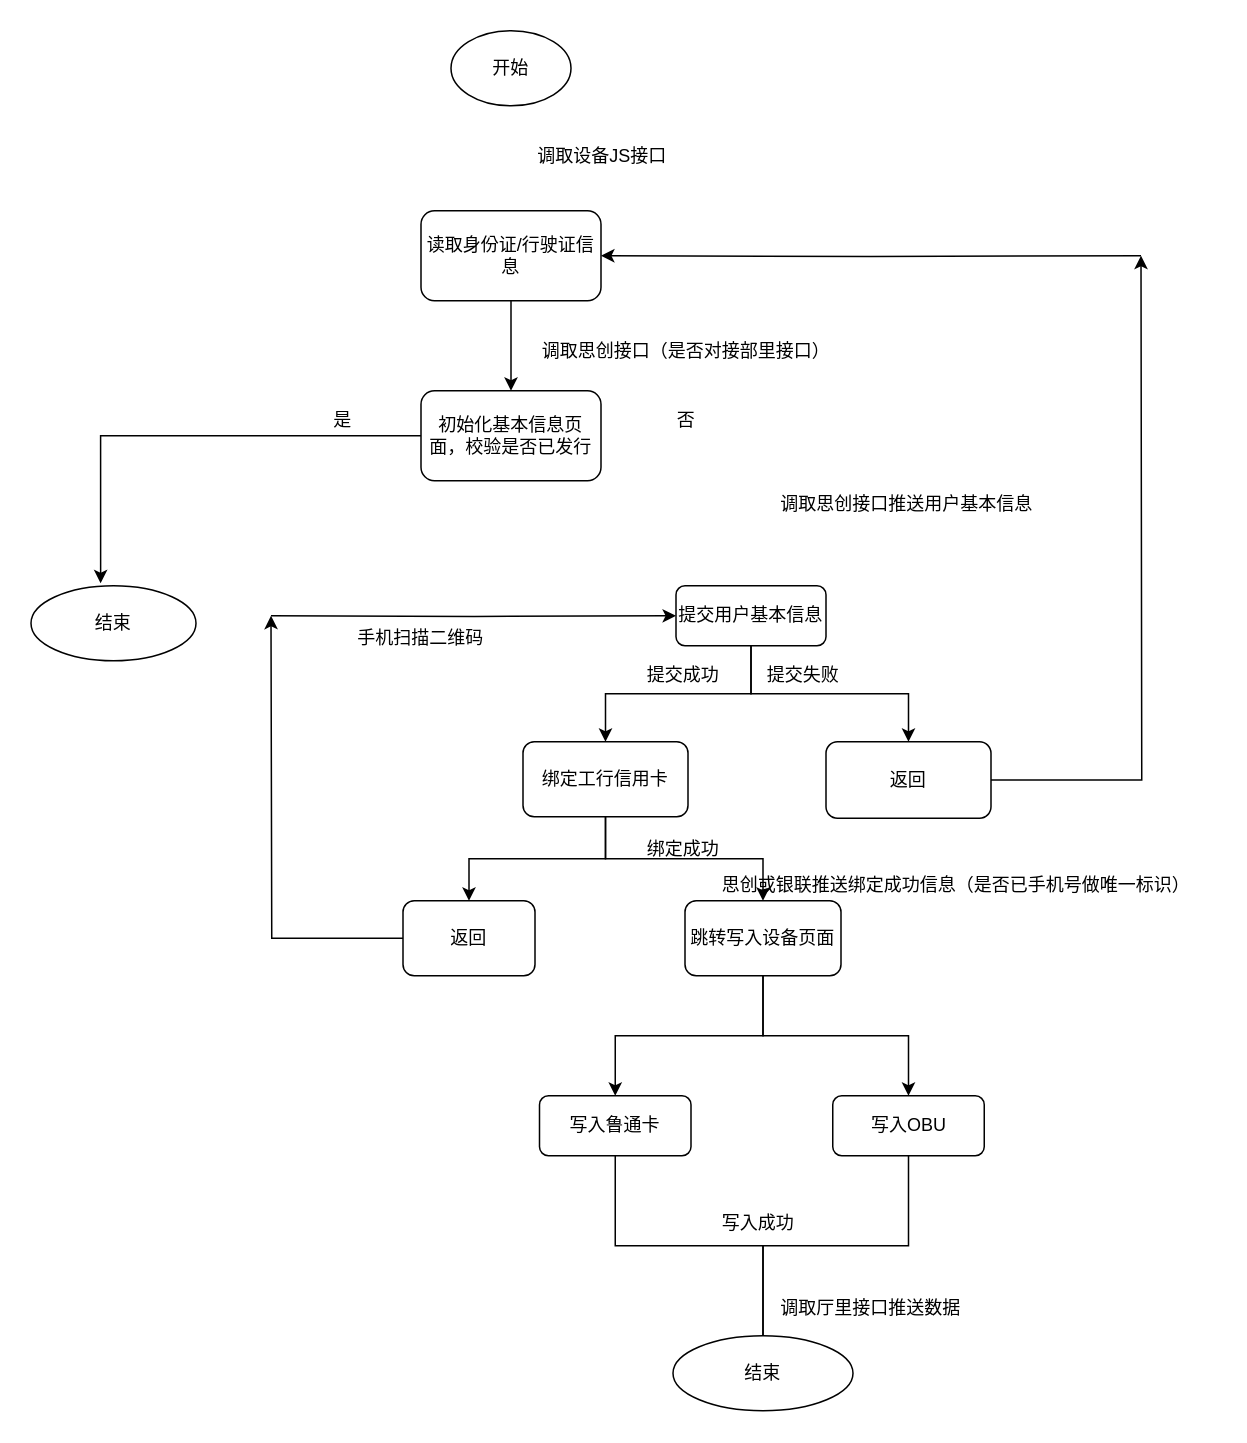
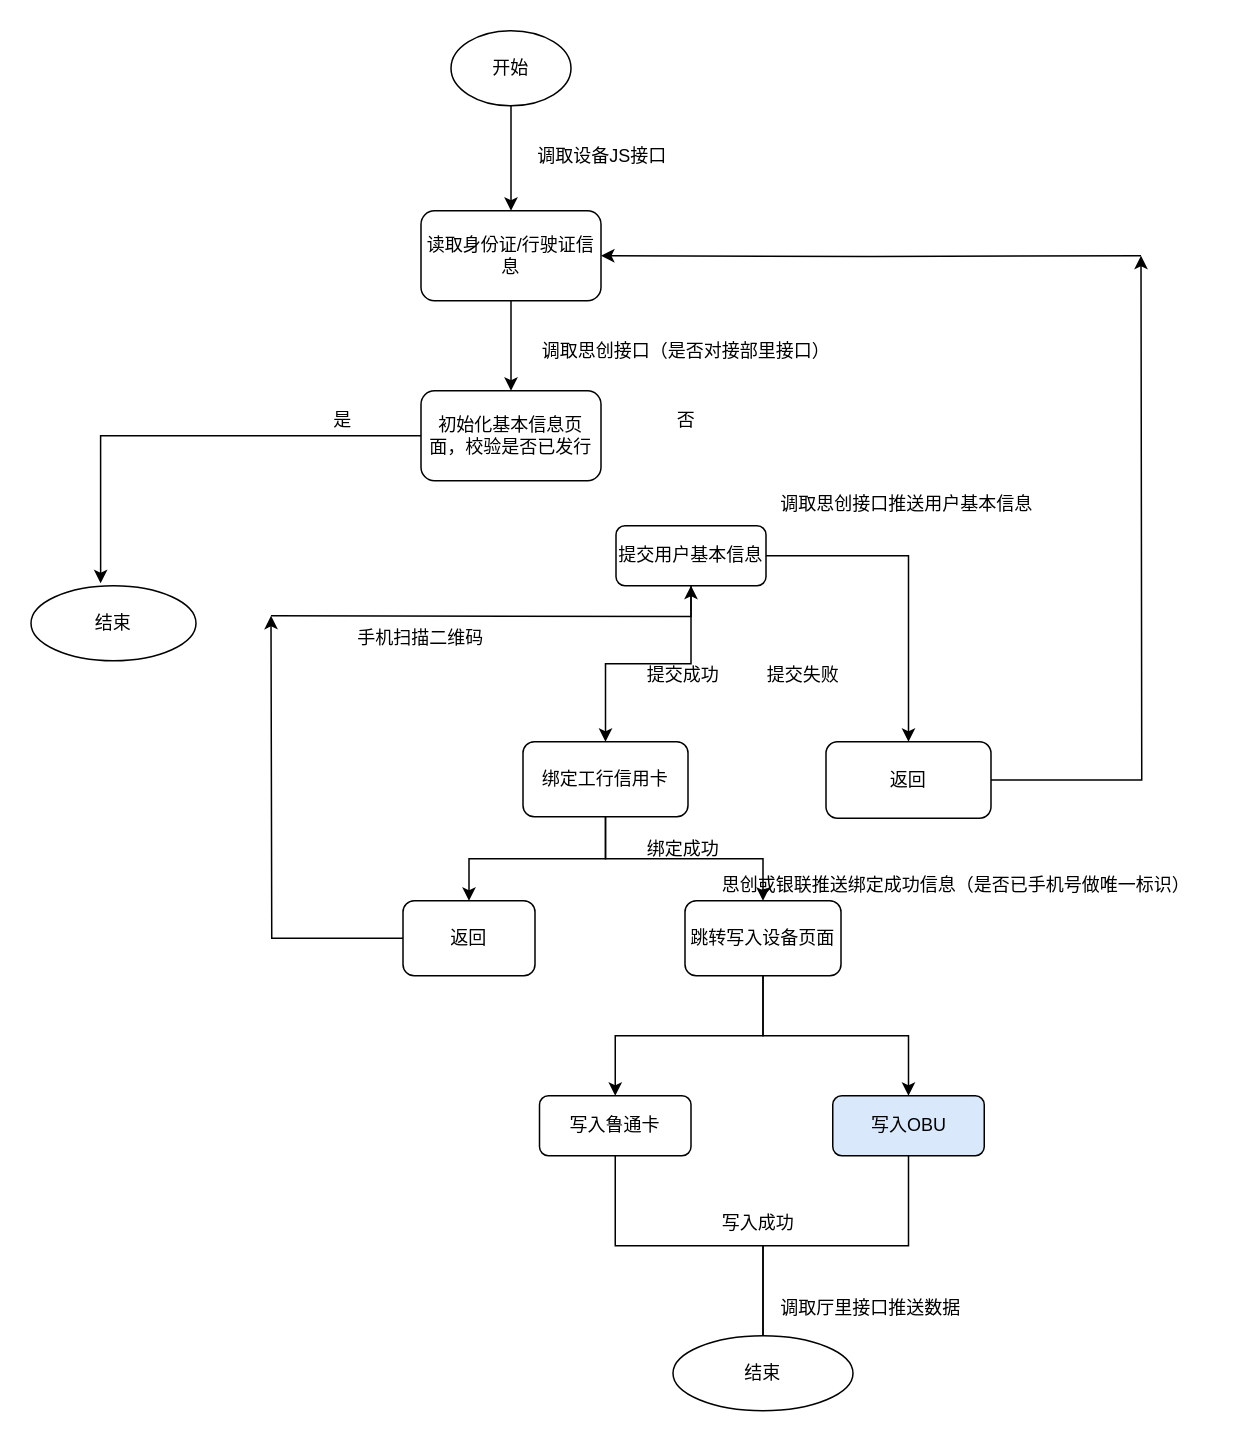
none -> (511, 153)
(751, 616) -> (691, 556)
(908, 1126) -> (908, 1126)
